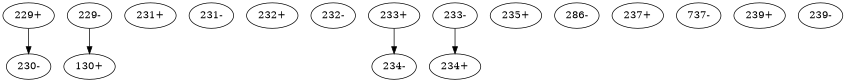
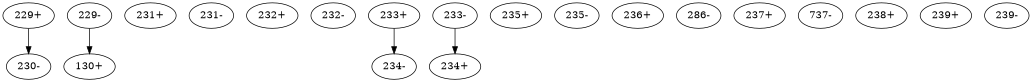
none -> (577, 16)
none -> (638, 16)
none -> (881, 16)
